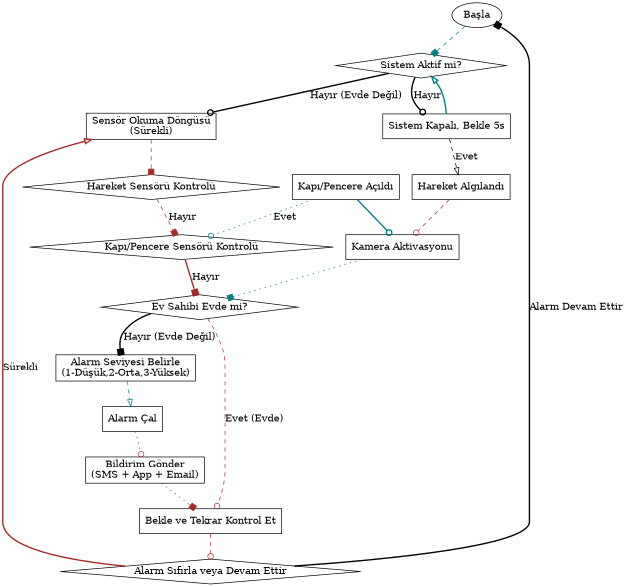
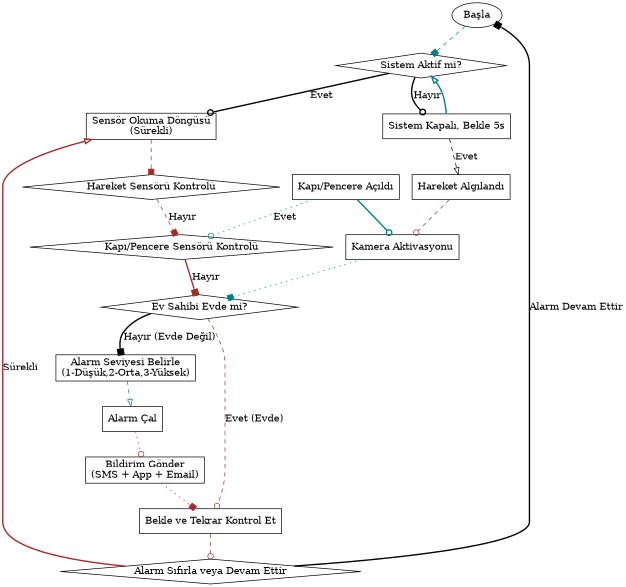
(356, 96) -> (322, 96)
